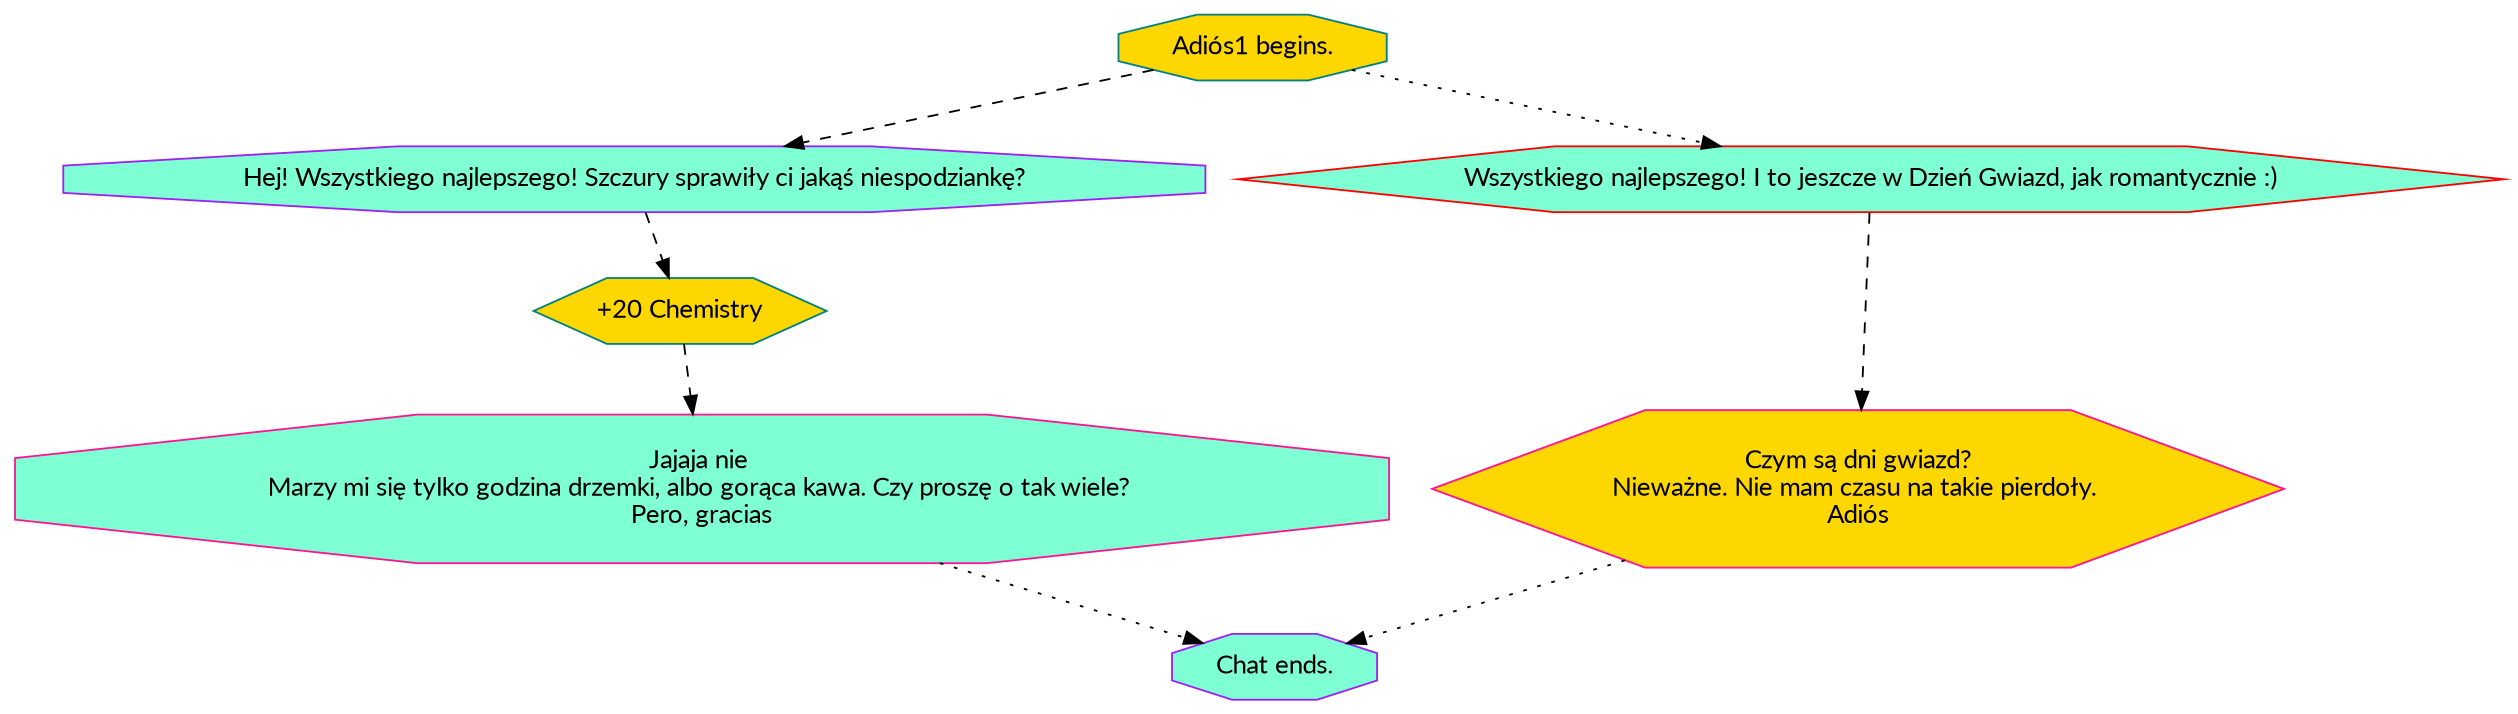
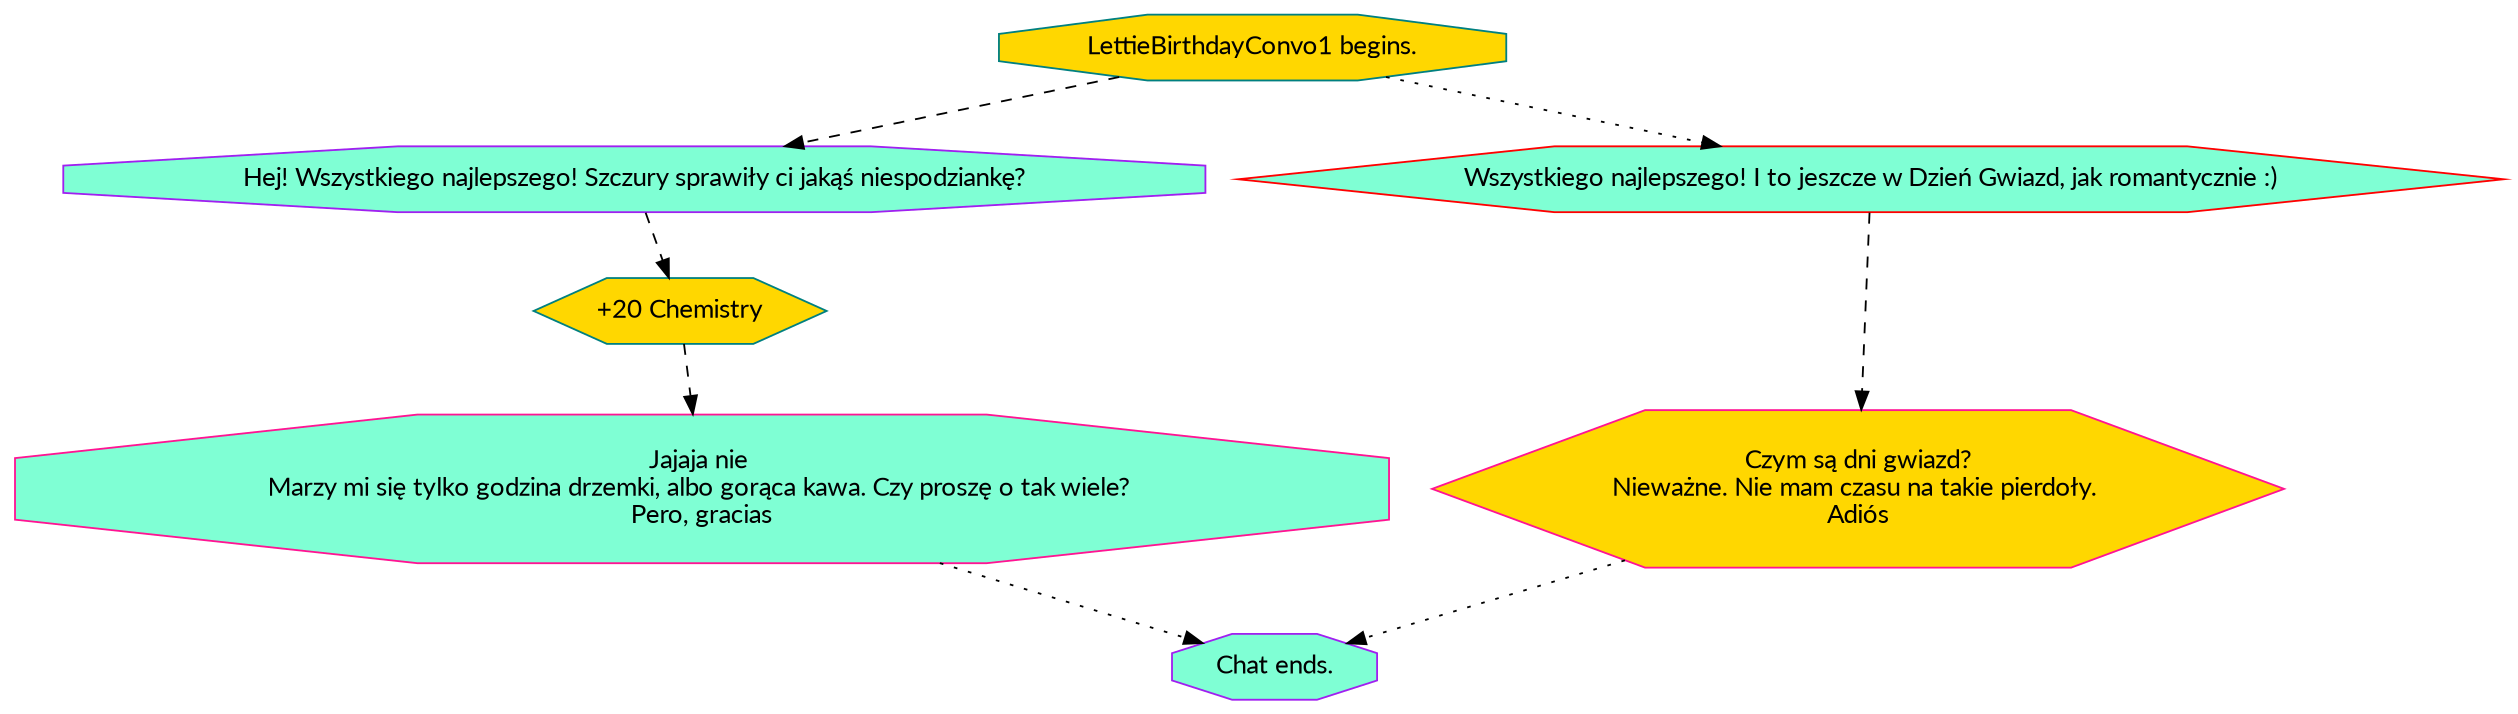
(1253, 48) -> (1253, 48)
